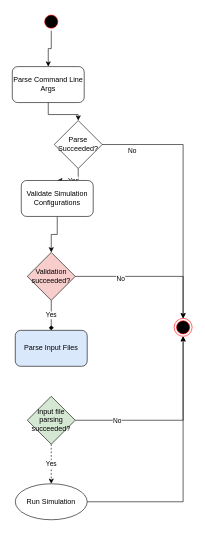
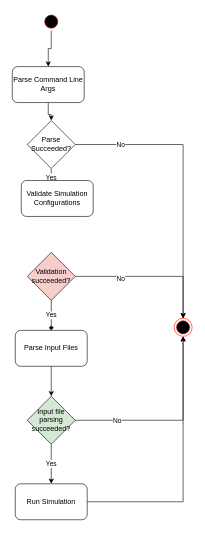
(78, 144) -> (51, 144)
(54, 234) -> none
(51, 348) -> (51, 348)
none -> (51, 390)
(51, 460) -> (51, 460)
(51, 502) -> (51, 502)
